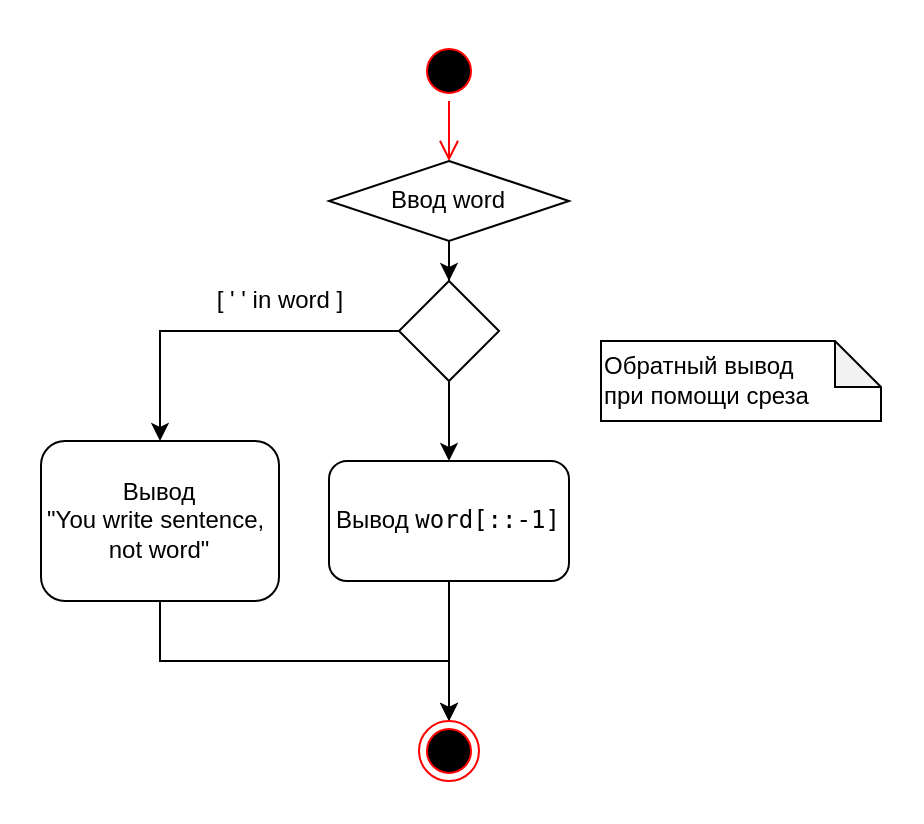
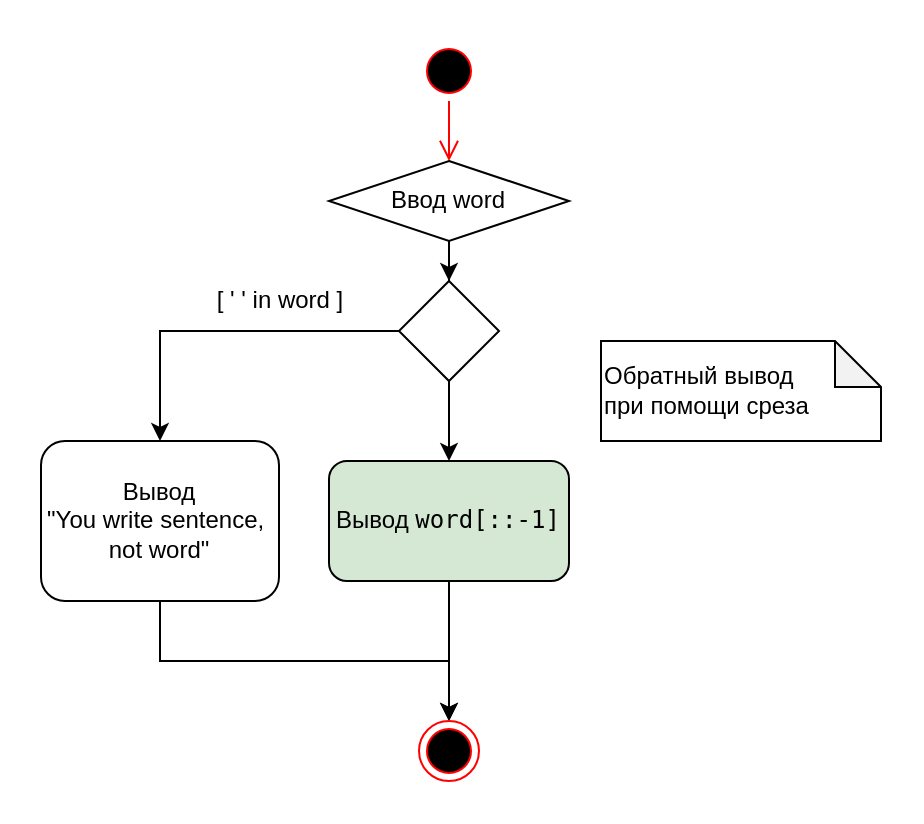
(741, 381) -> (741, 391)
(449, 521) -> (449, 521)
